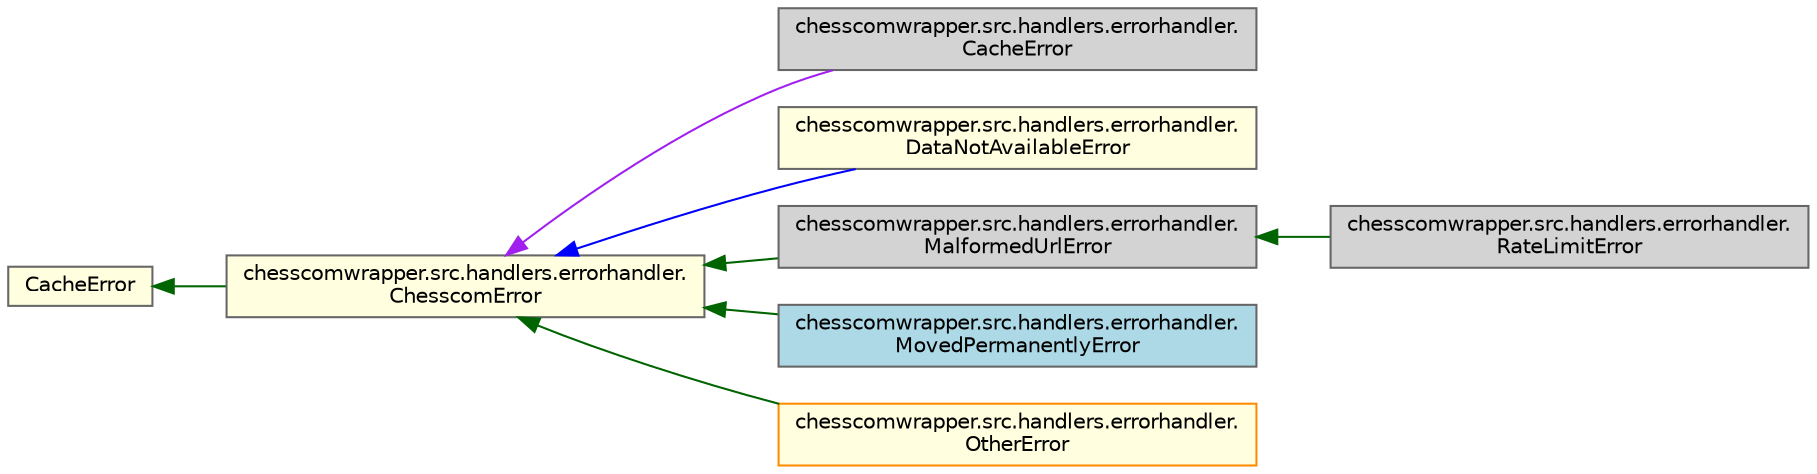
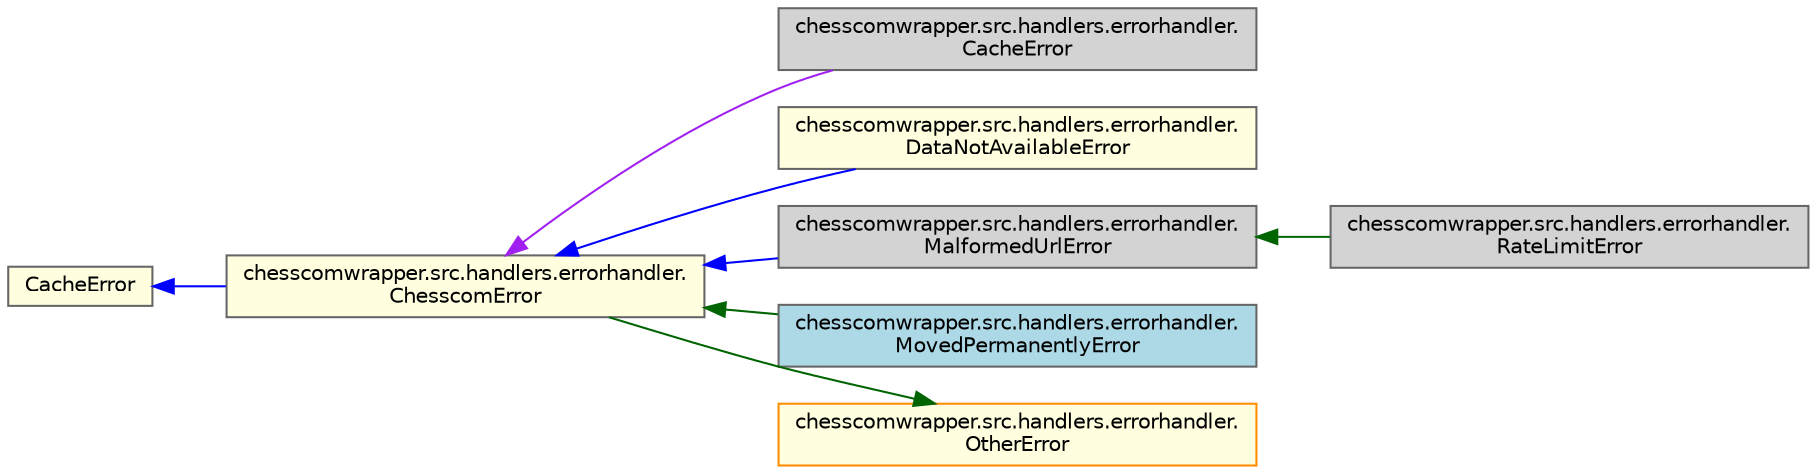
(752, 261) -> (752, 261)
(200, 286) -> (200, 286)
(657, 368) -> (761, 362)
